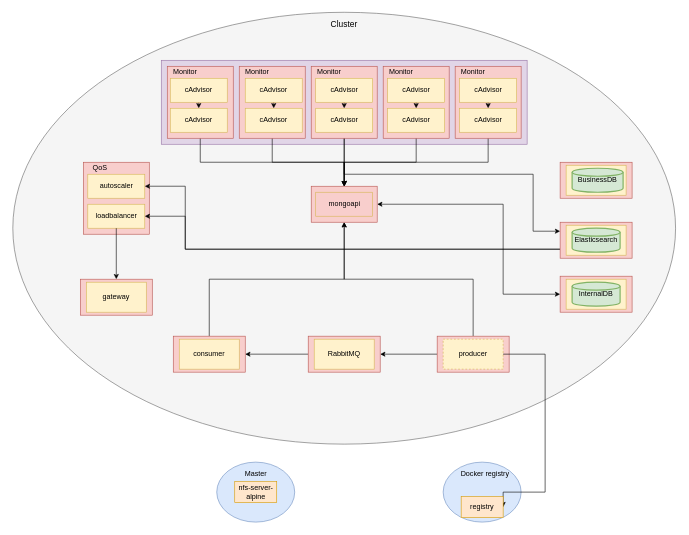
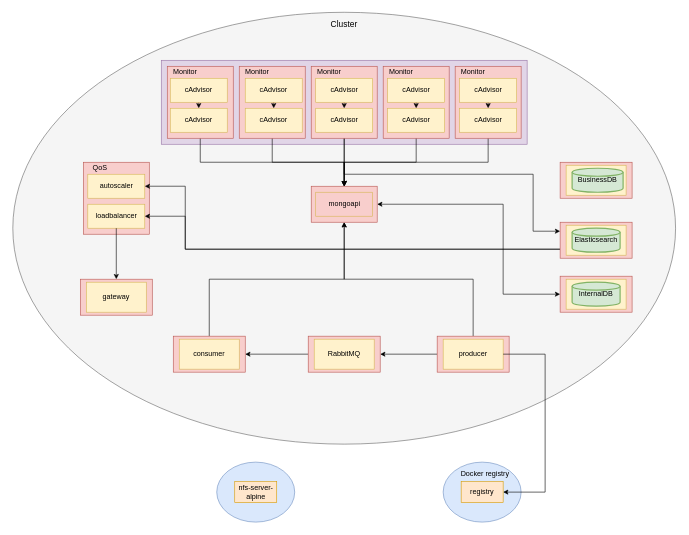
(473, 354) -> (473, 354)
(256, 474) -> none
(482, 507) -> (482, 492)
